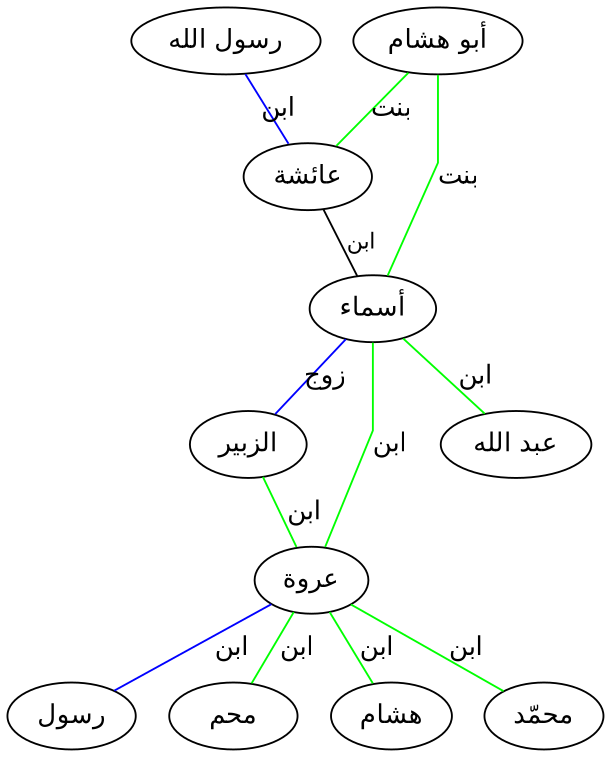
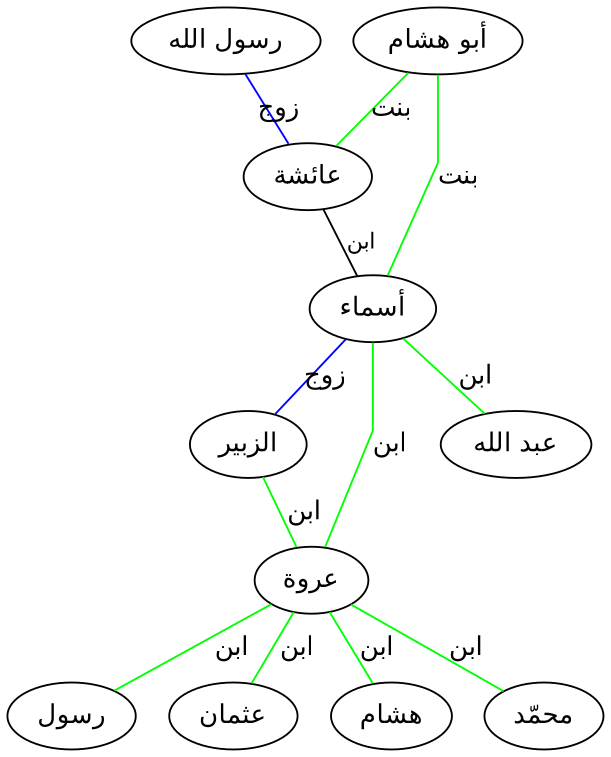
(279, 109) -> (279, 109)
(193, 647) -> (193, 647)
(233, 716) -> (233, 716)
